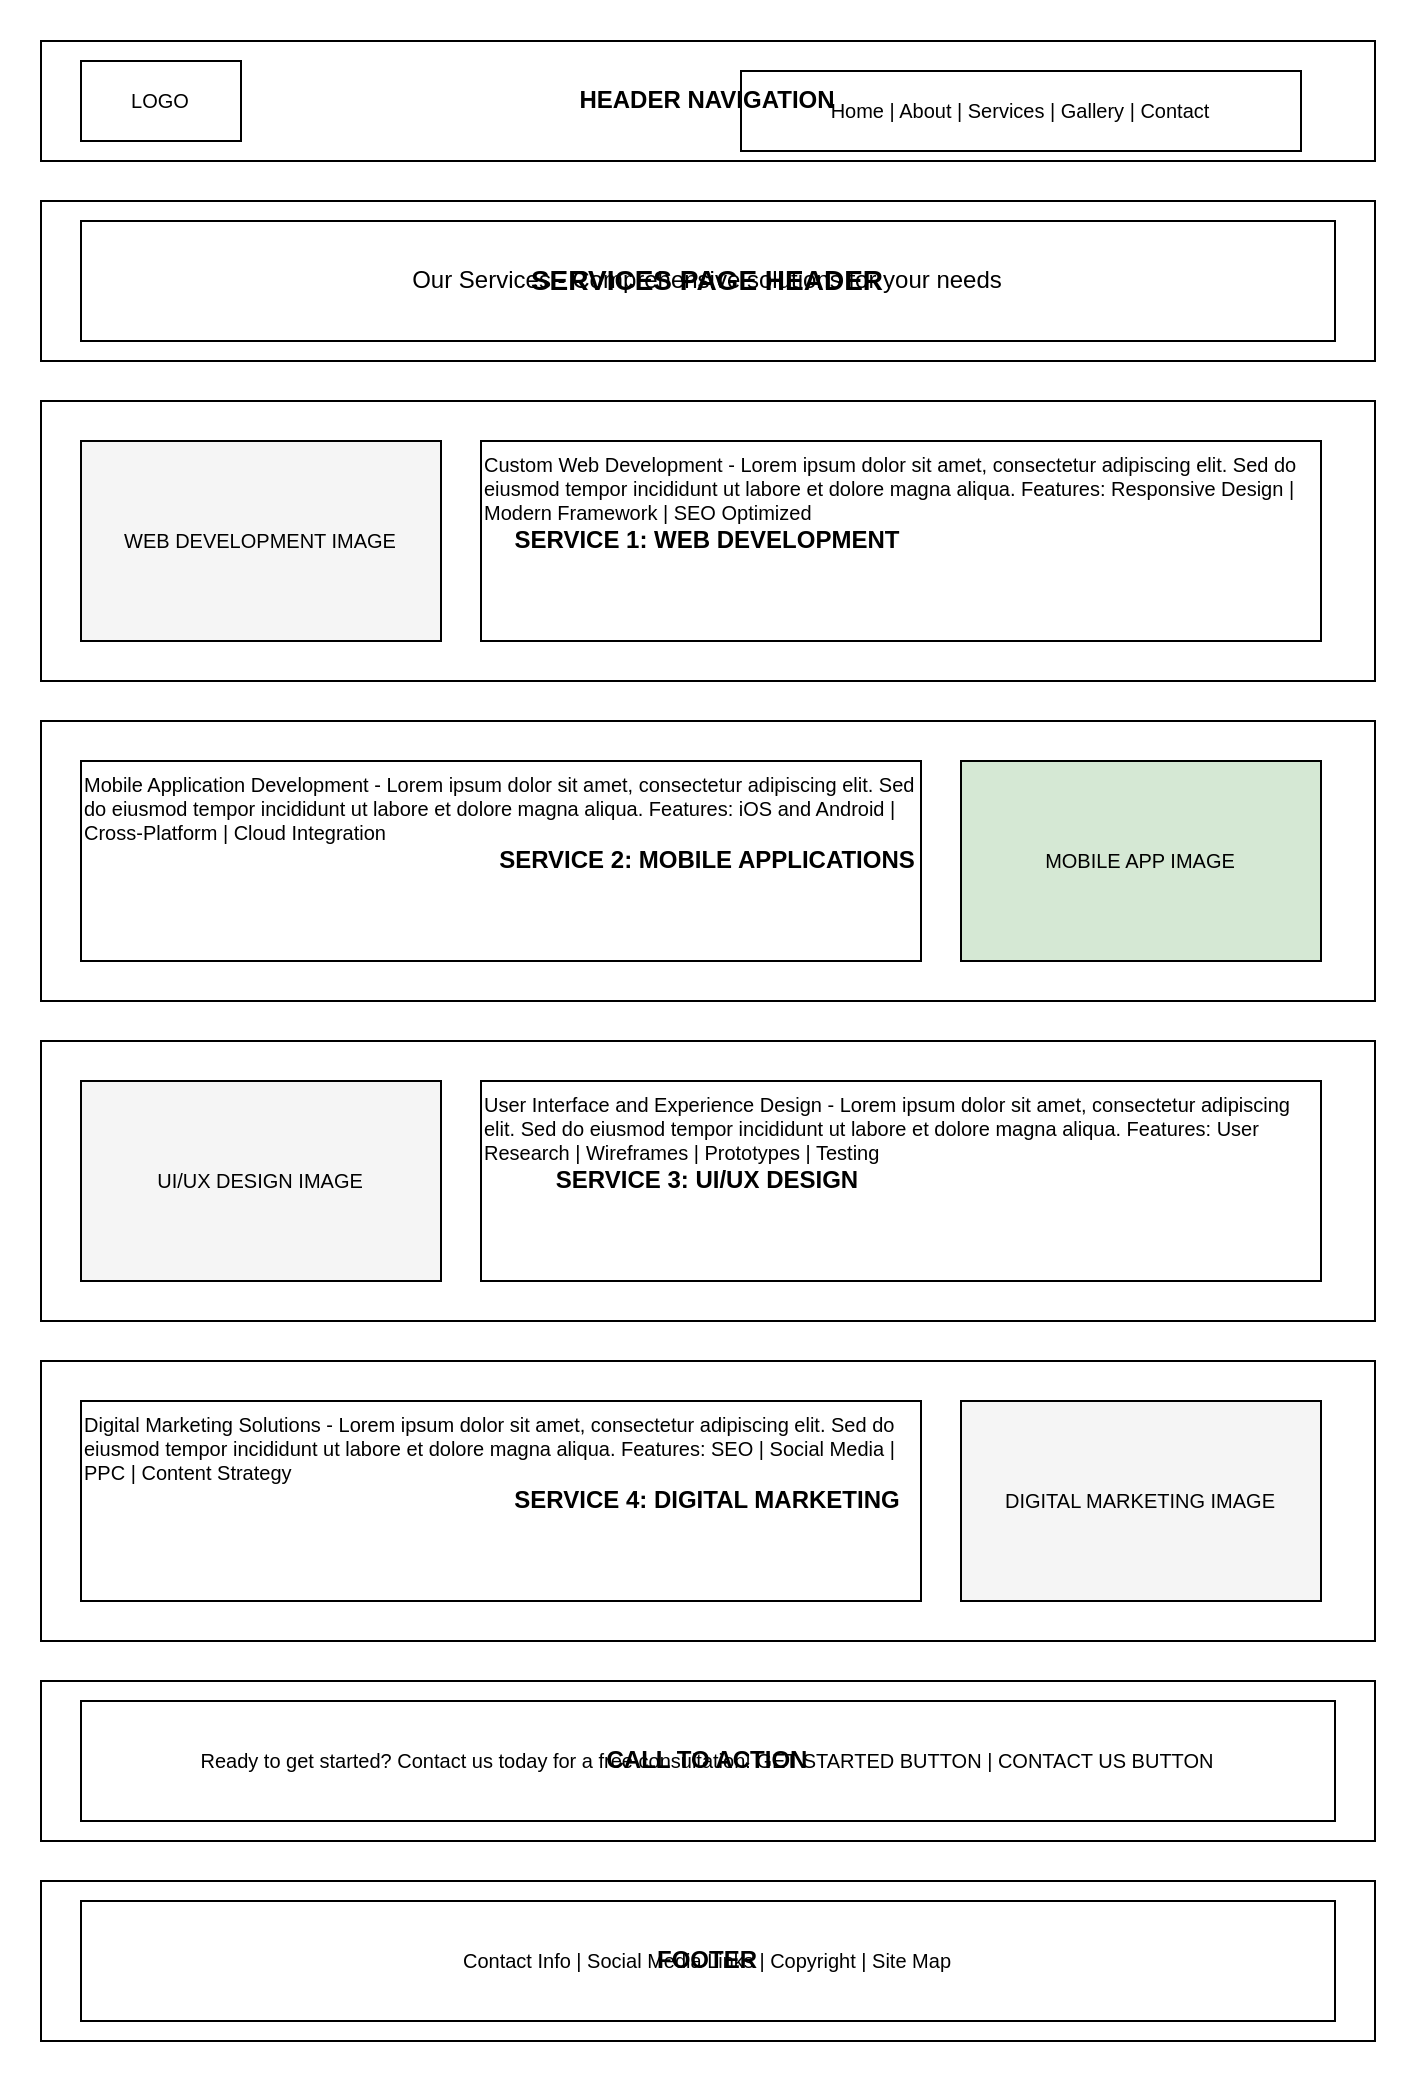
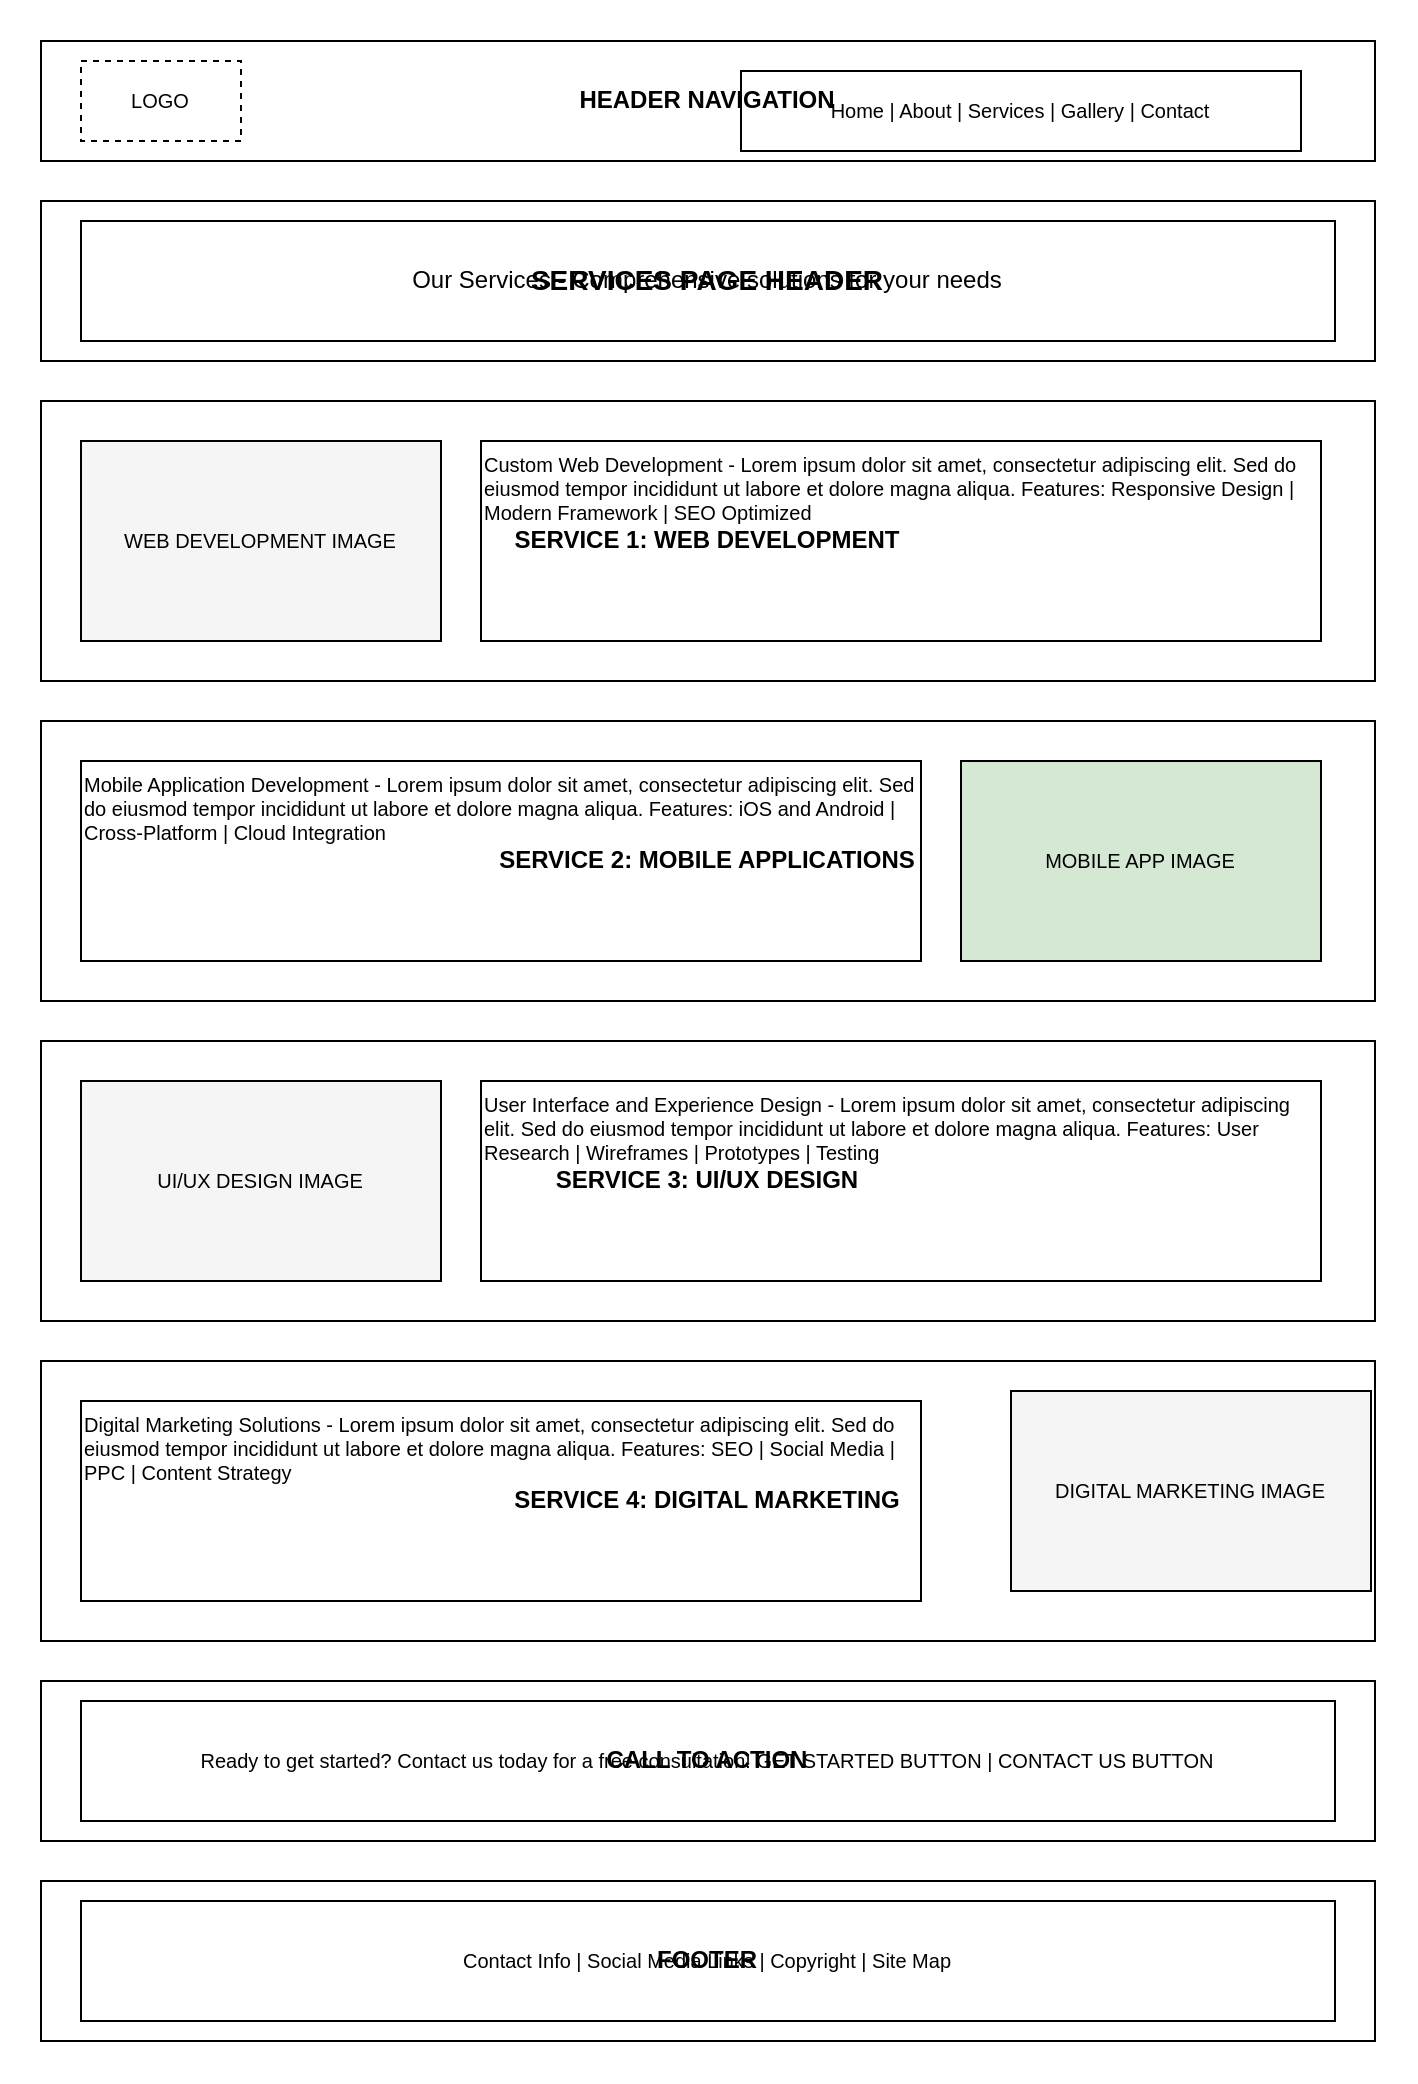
(161, 101) -> (161, 101)
(1141, 1501) -> (1191, 1491)
